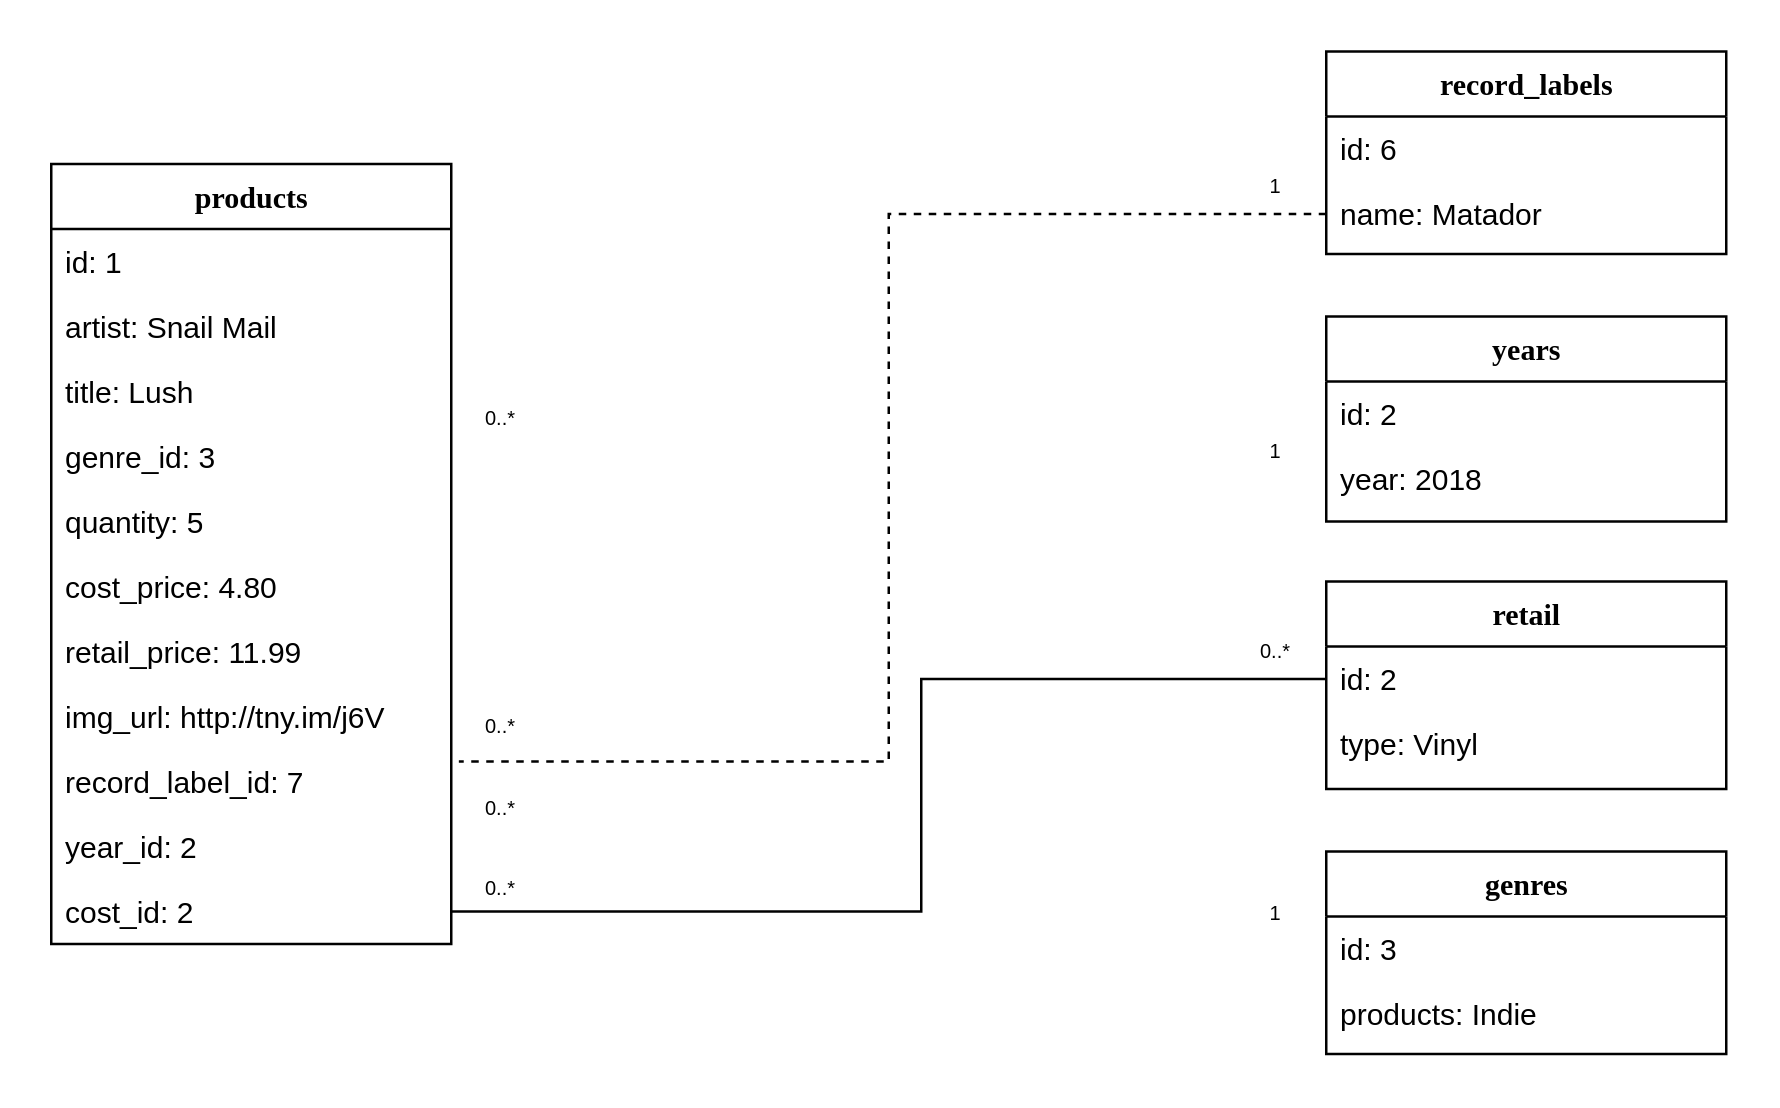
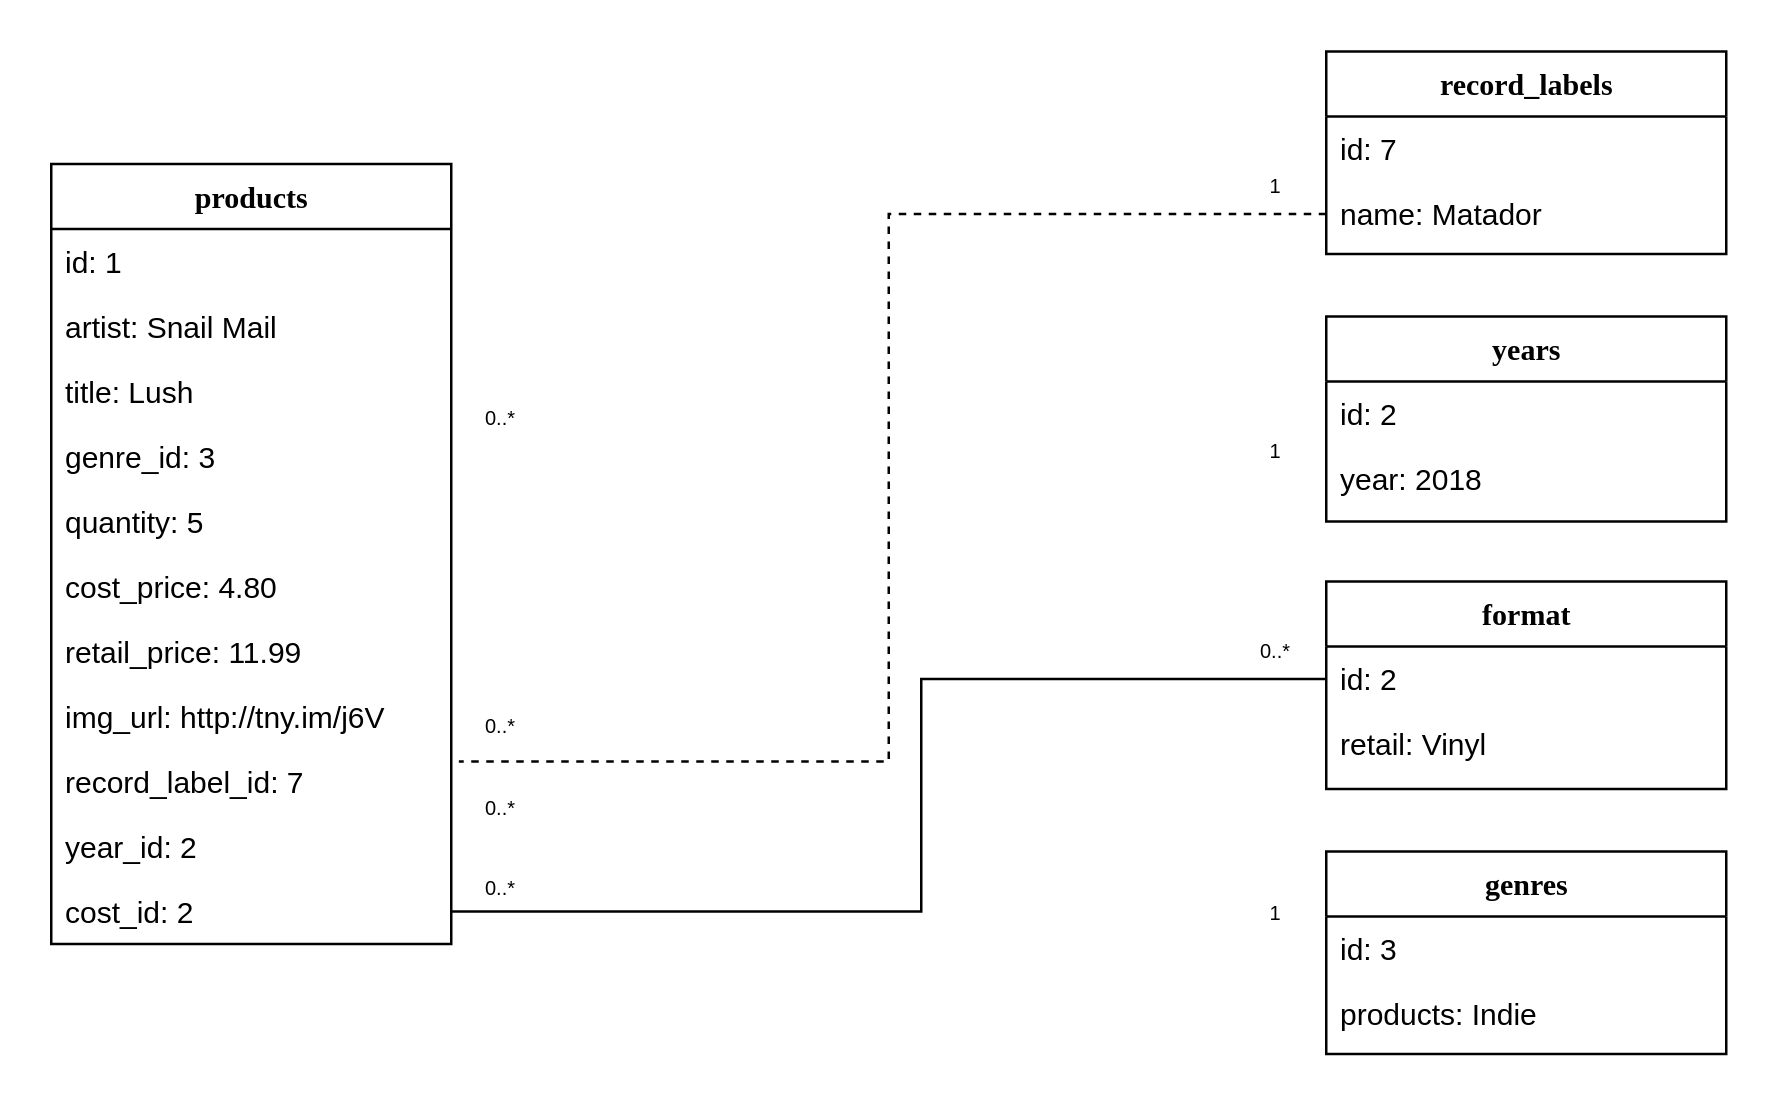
(1372, 152) -> (1372, 152)
(1528, 617) -> (1528, 617)
(1418, 747) -> (1427, 747)
